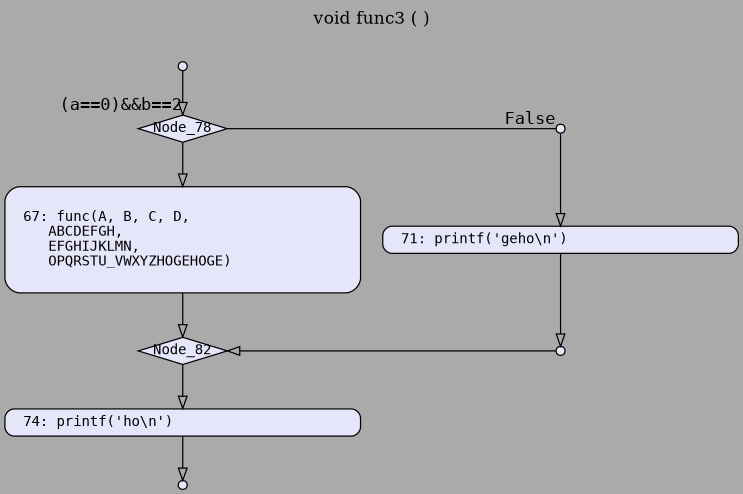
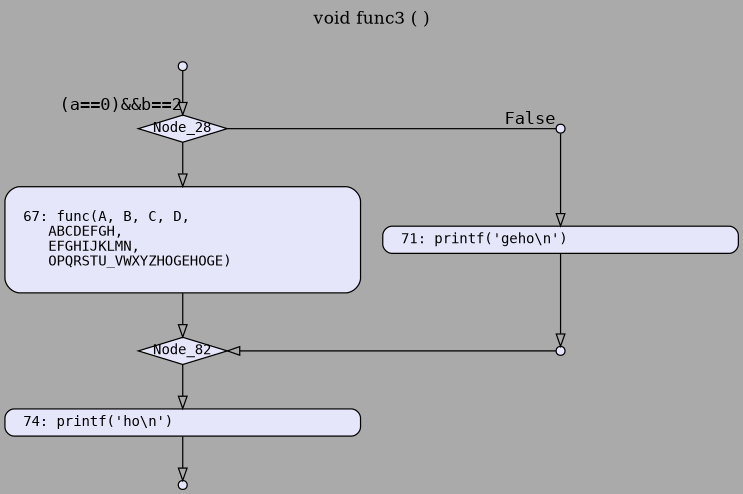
(183, 129) -> (183, 129)
